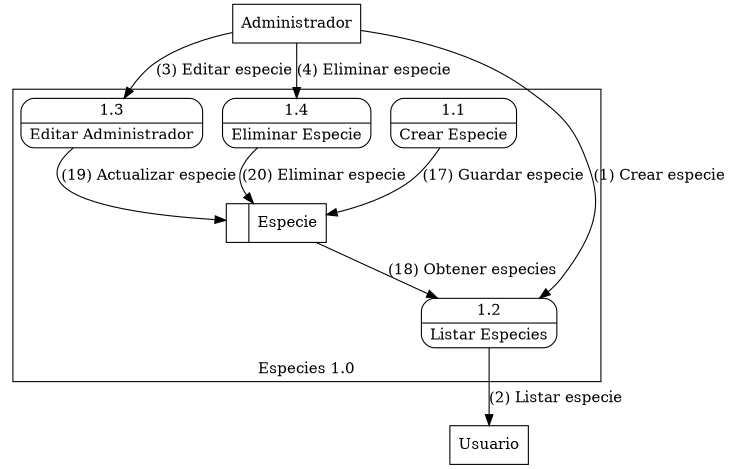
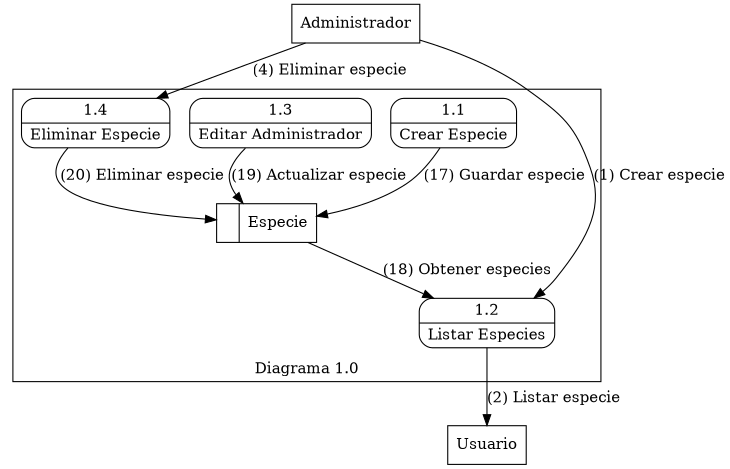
(176, 51) -> none
(307, 369) -> (307, 369)
